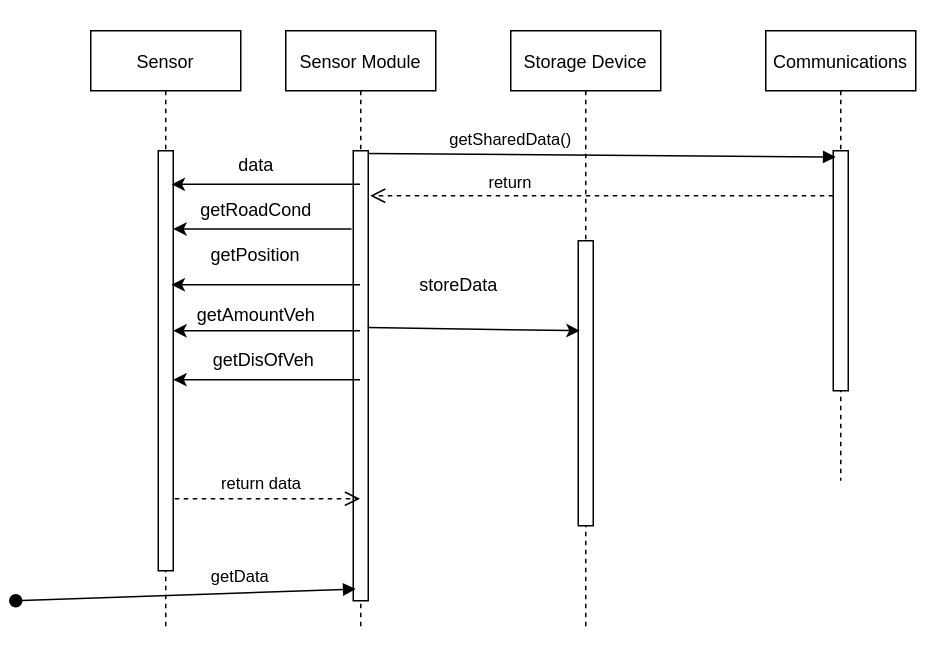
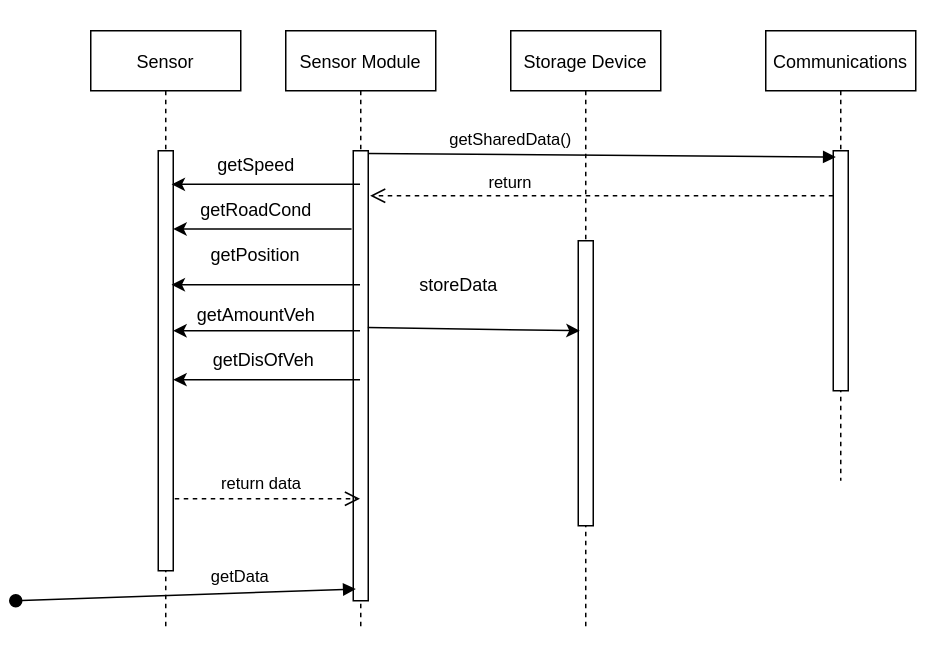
(257, 166) -> (257, 166)
